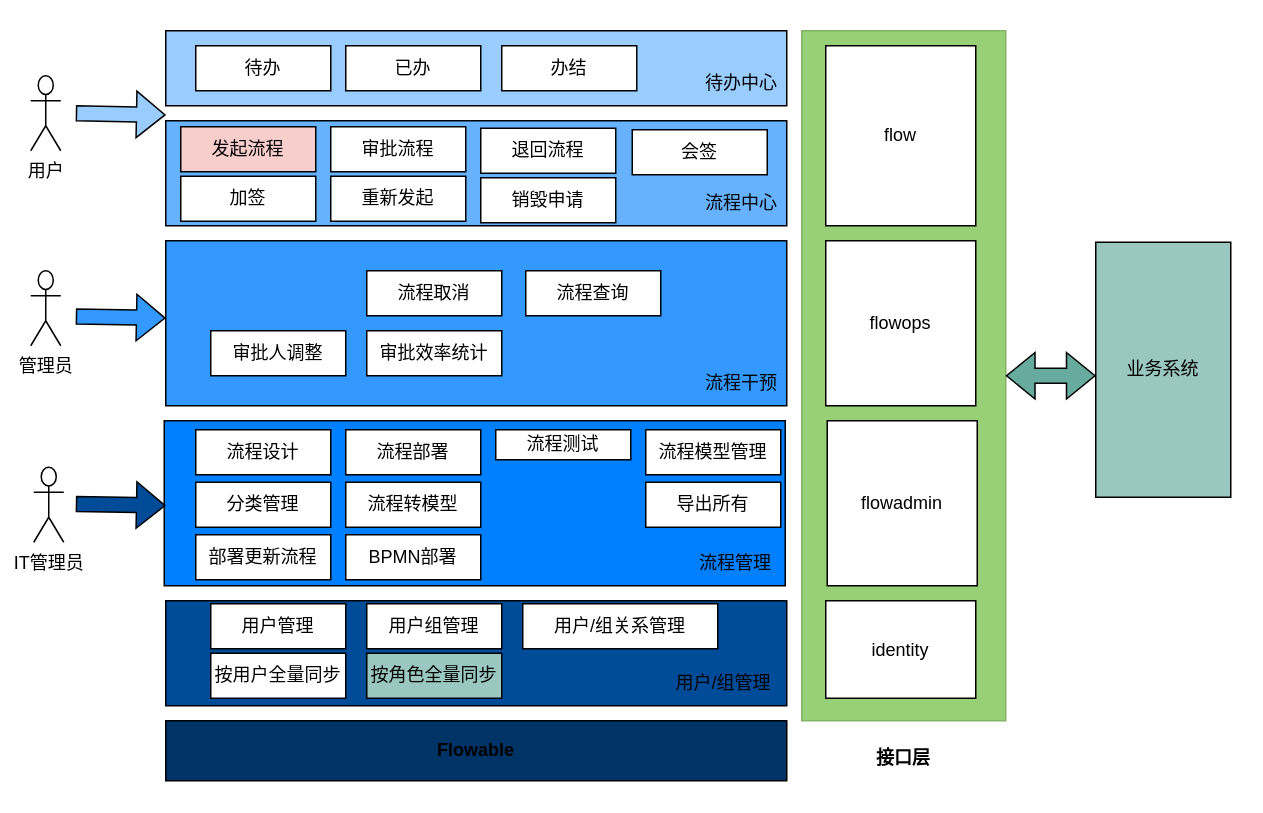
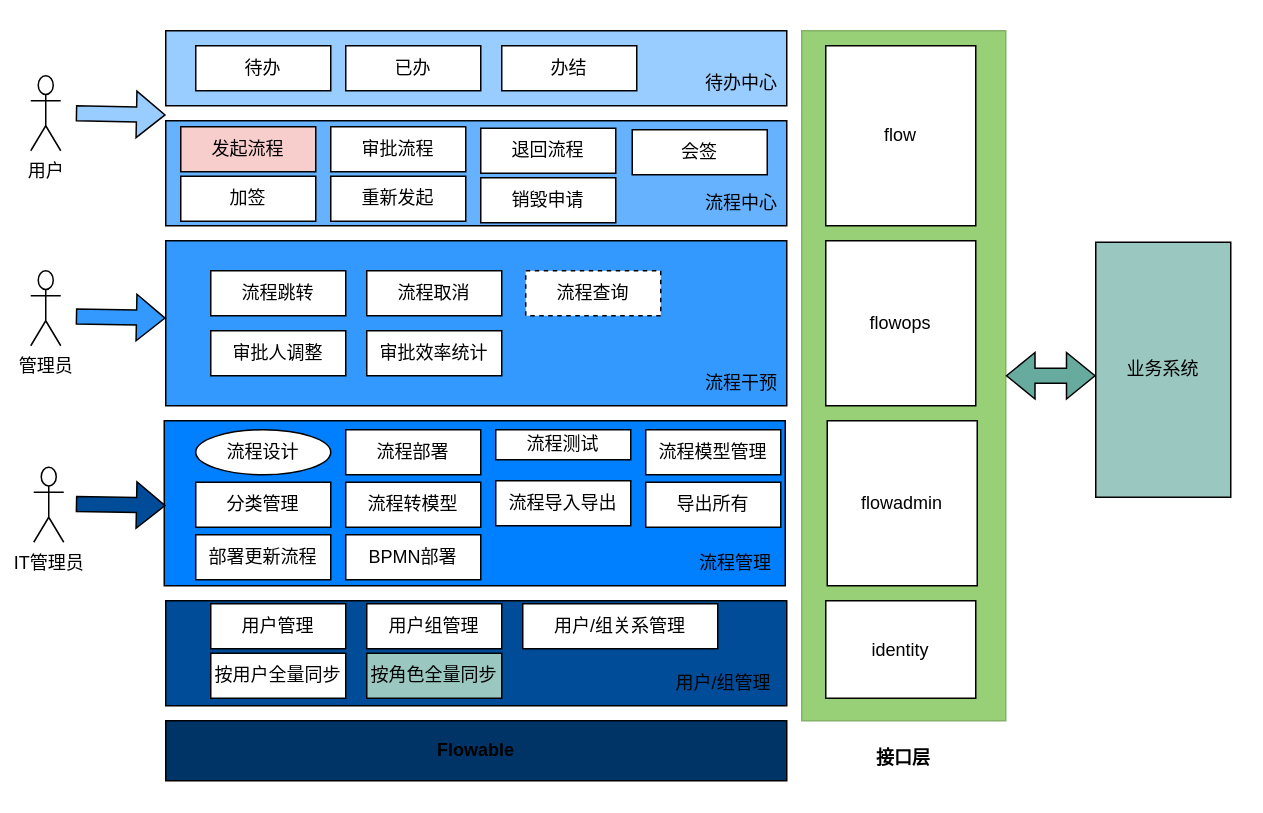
none -> (278, 293)
(593, 293) -> (593, 293)
(263, 452) -> (263, 452)
none -> (563, 503)
